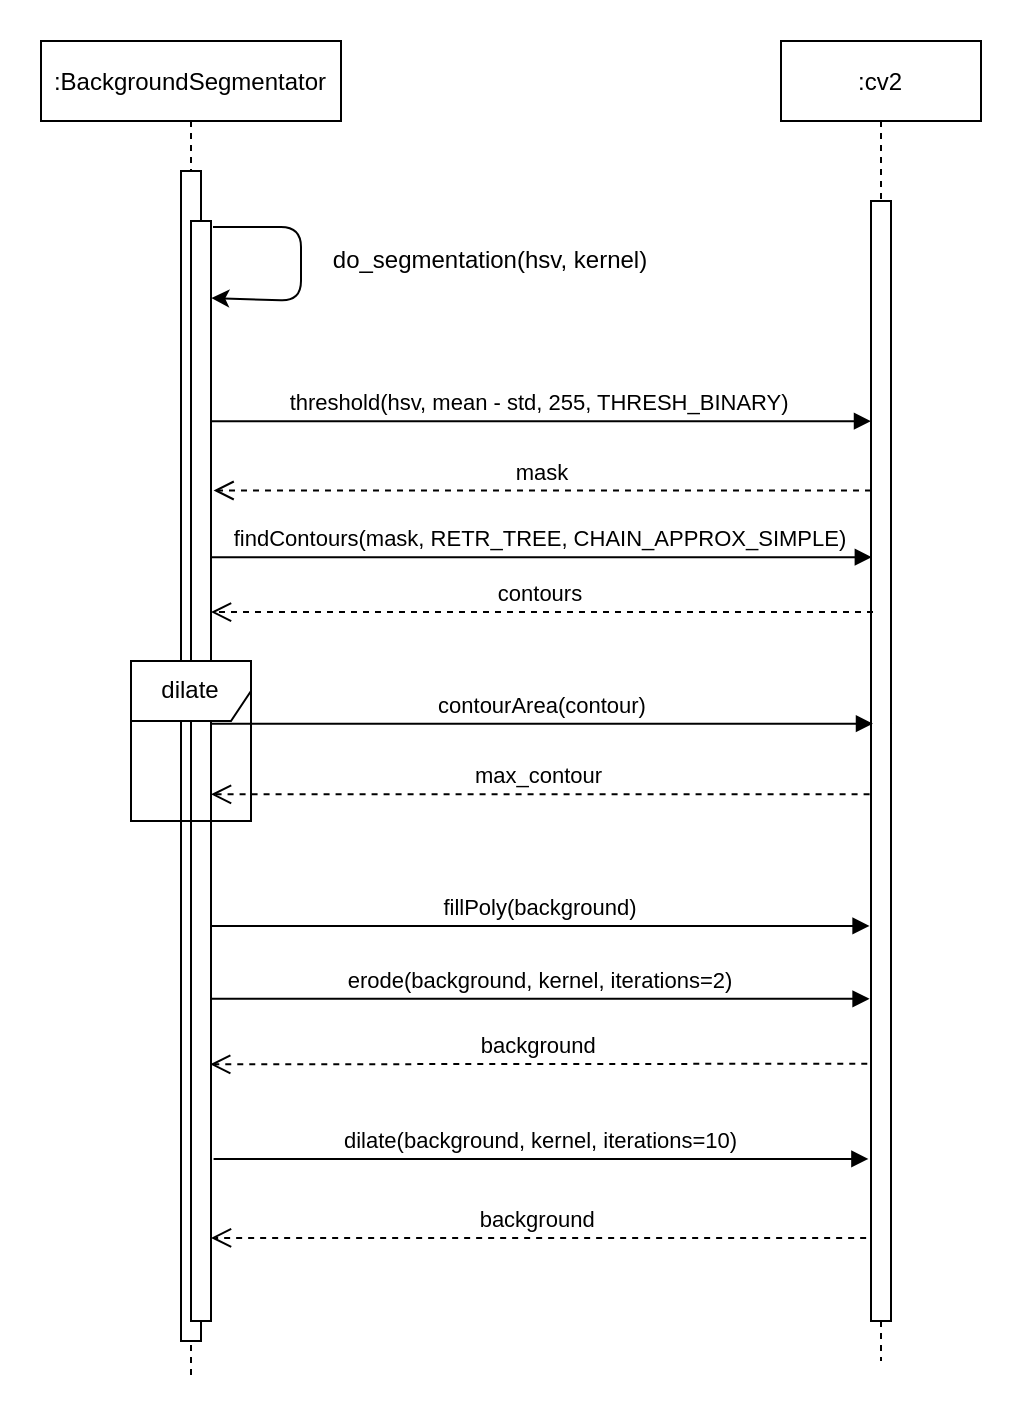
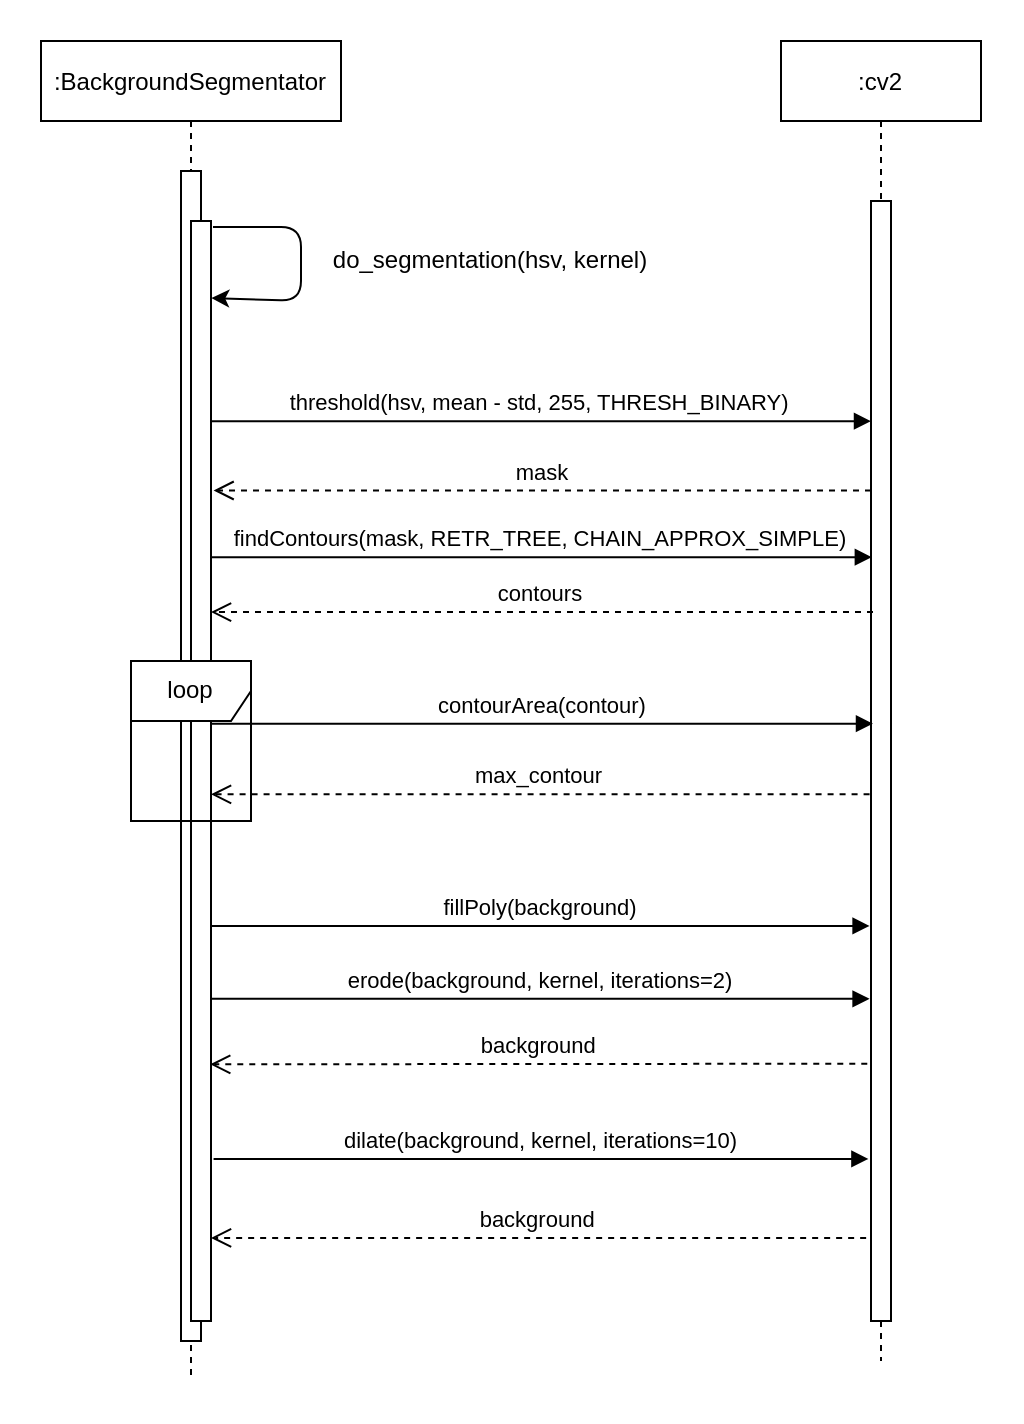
(191, 691) -> (191, 691)
